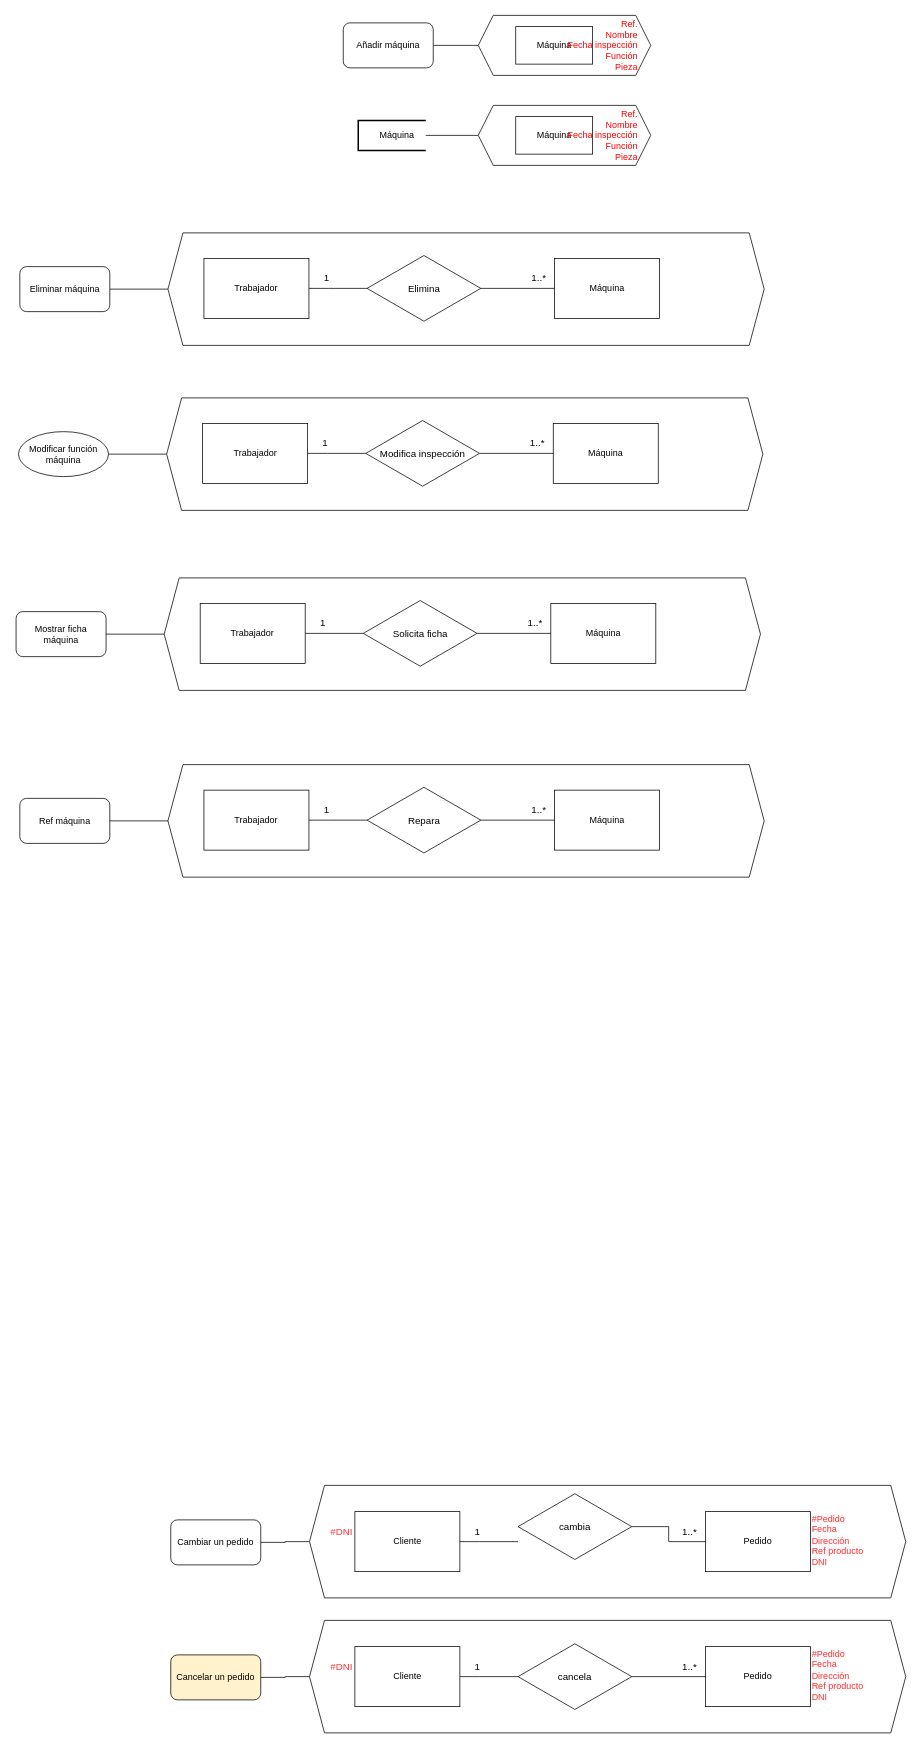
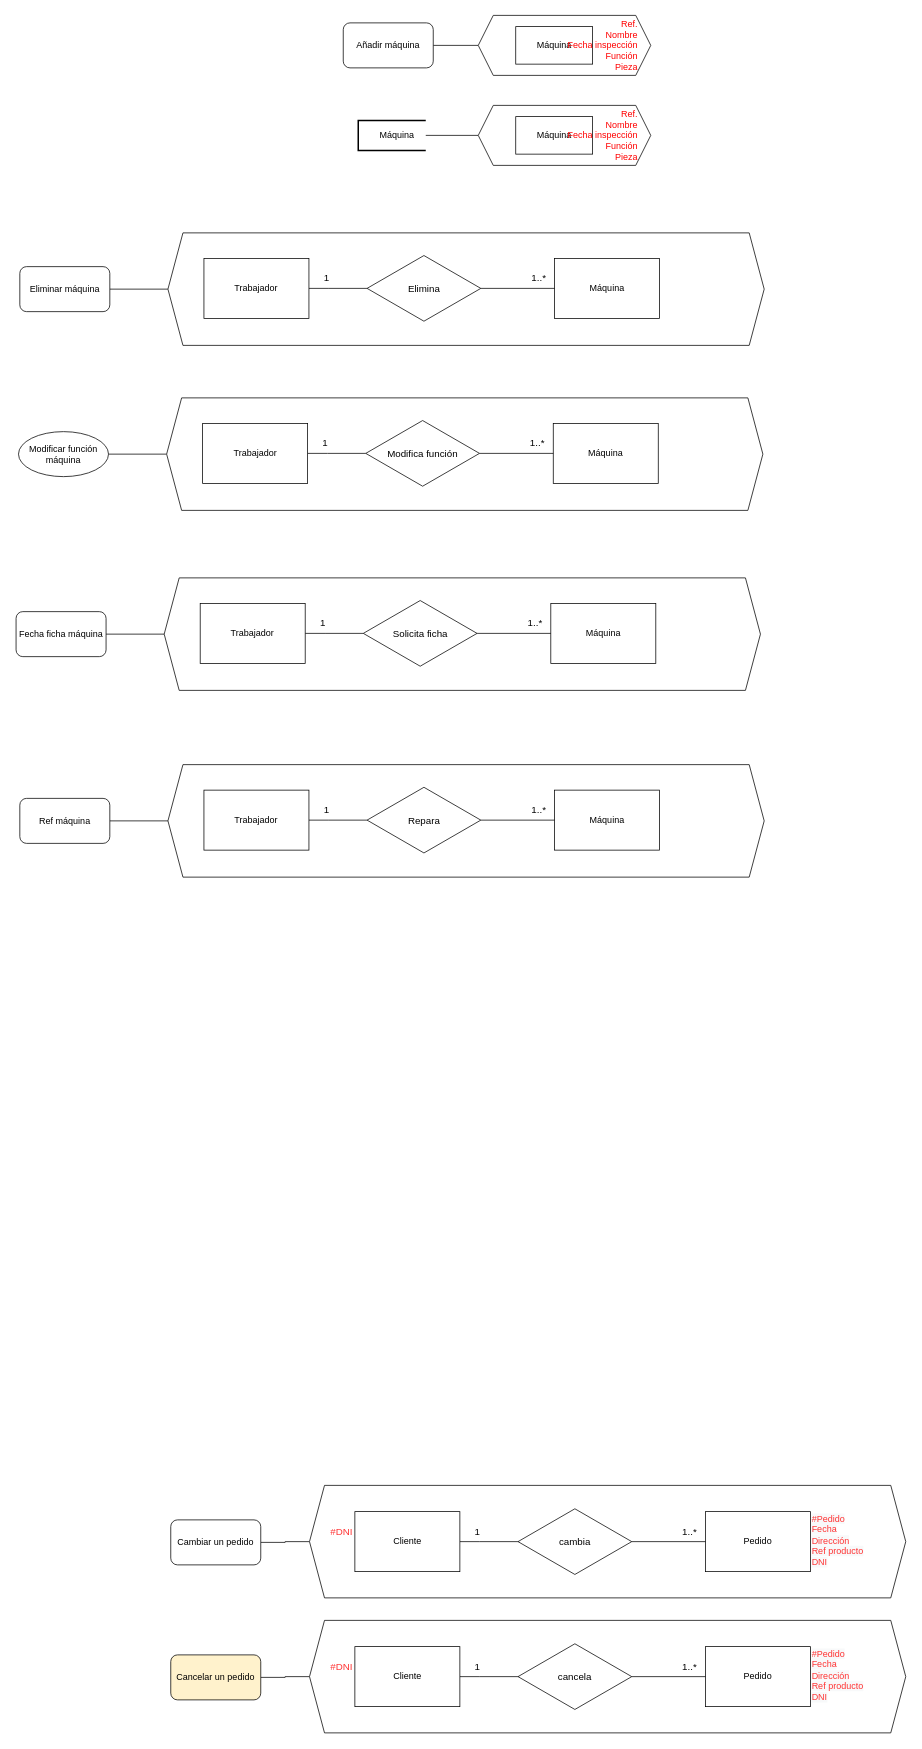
(423, 453) -> (423, 453)
(61, 634) -> (61, 634)
(575, 1527) -> (575, 1542)
